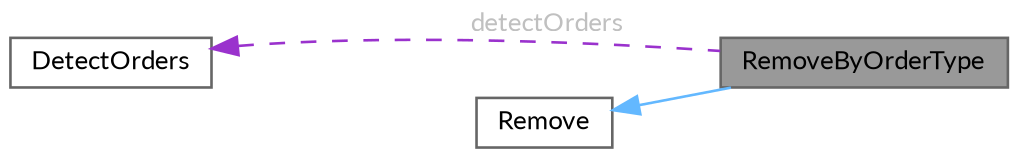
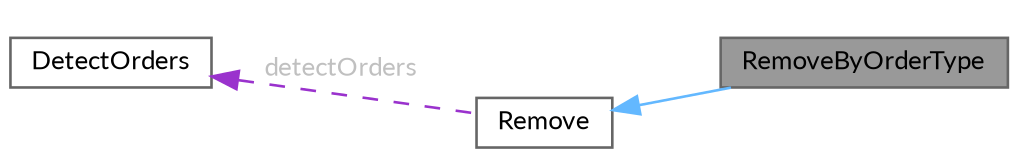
(479, 40) -> (357, 97)
